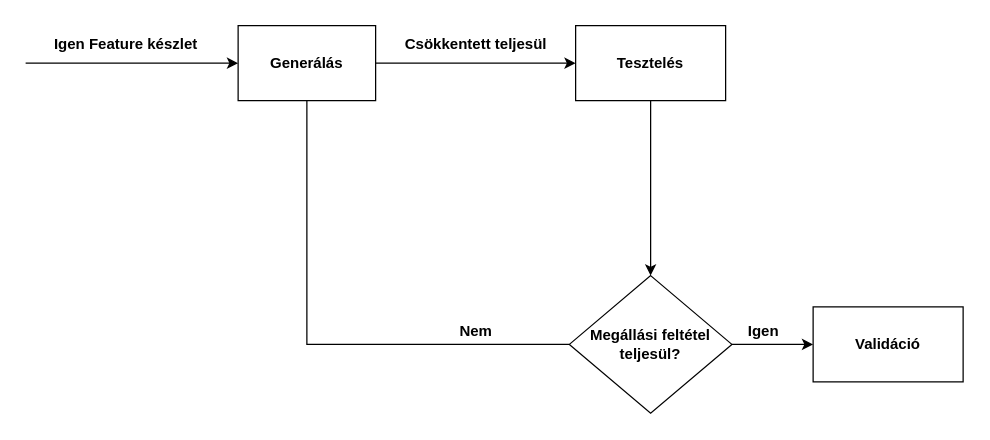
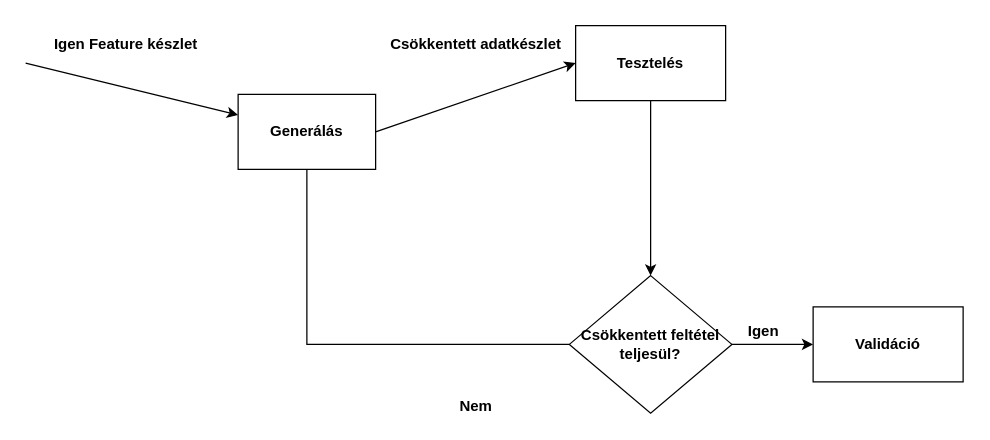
(476, 44) -> (476, 44)
(307, 63) -> (307, 132)
(476, 332) -> (476, 407)
(651, 344) -> (651, 344)
